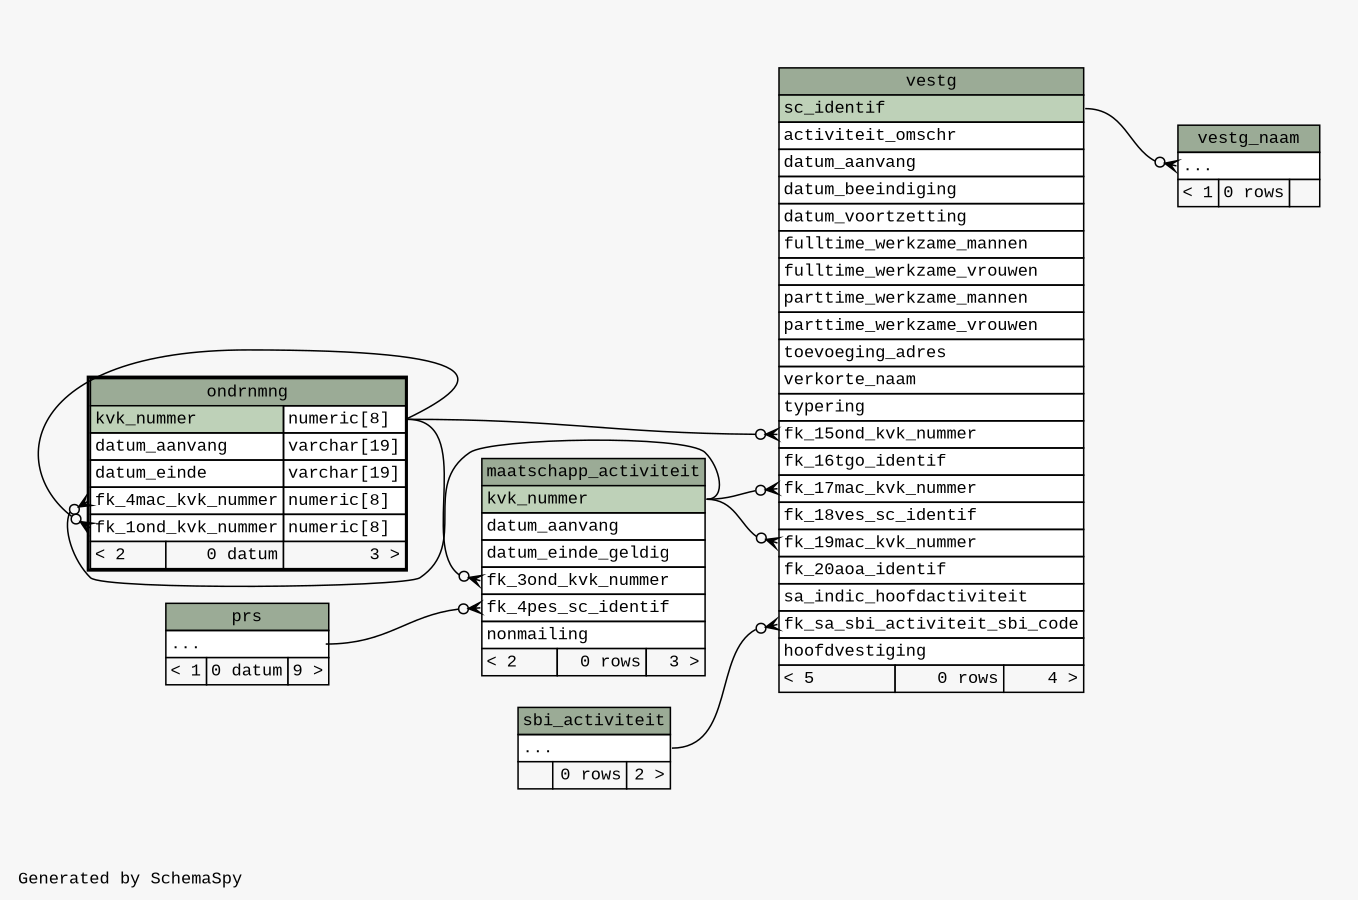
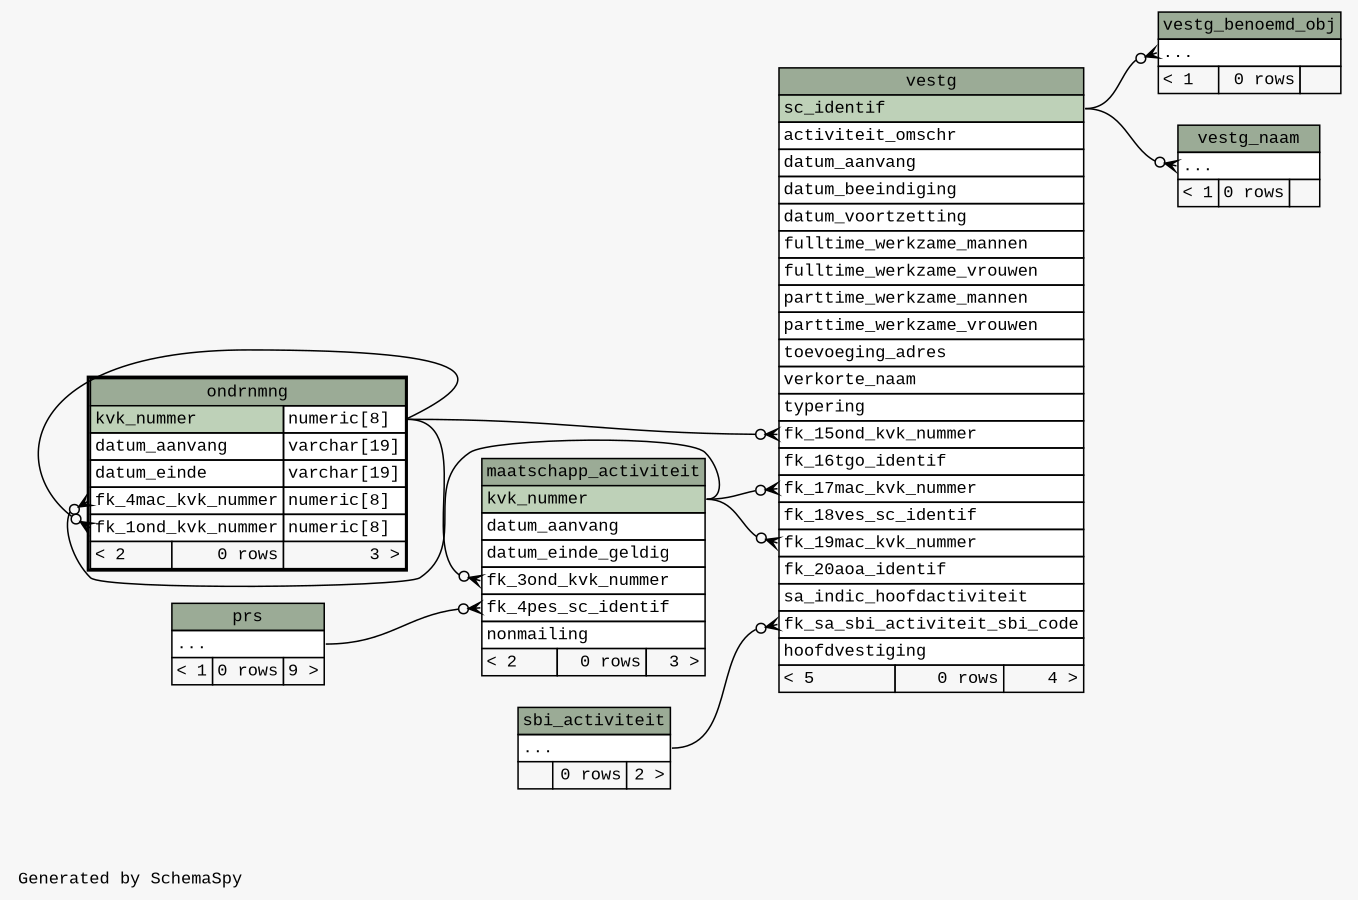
none -> (1249, 53)
(243, 554) -> (248, 554)
(247, 670) -> (248, 670)
